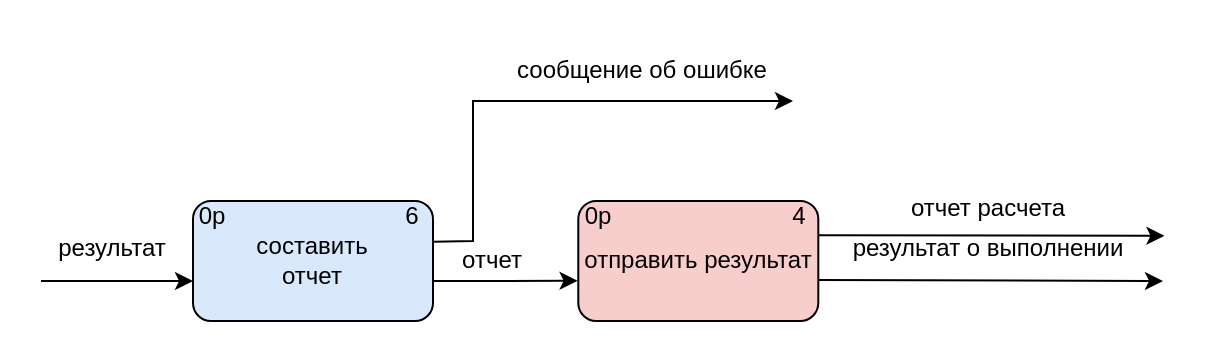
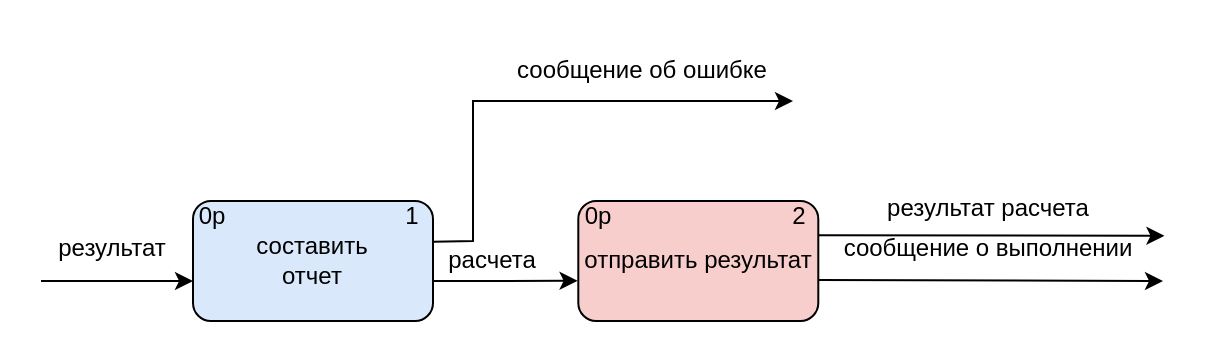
(989, 209) -> (989, 209)
(413, 217) -> (413, 217)
(800, 217) -> (800, 217)
(989, 249) -> (989, 249)
(493, 261) -> (493, 261)
